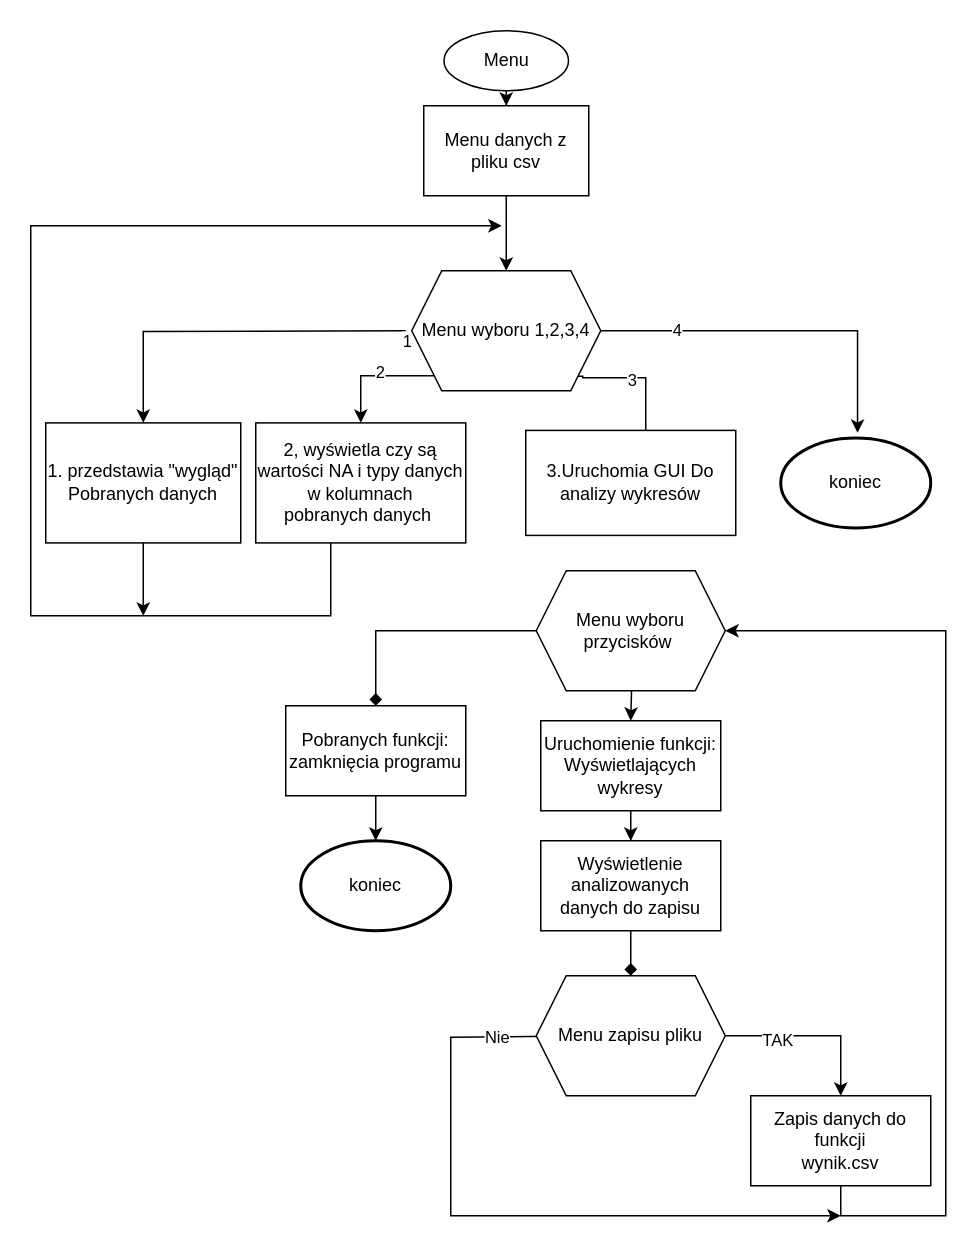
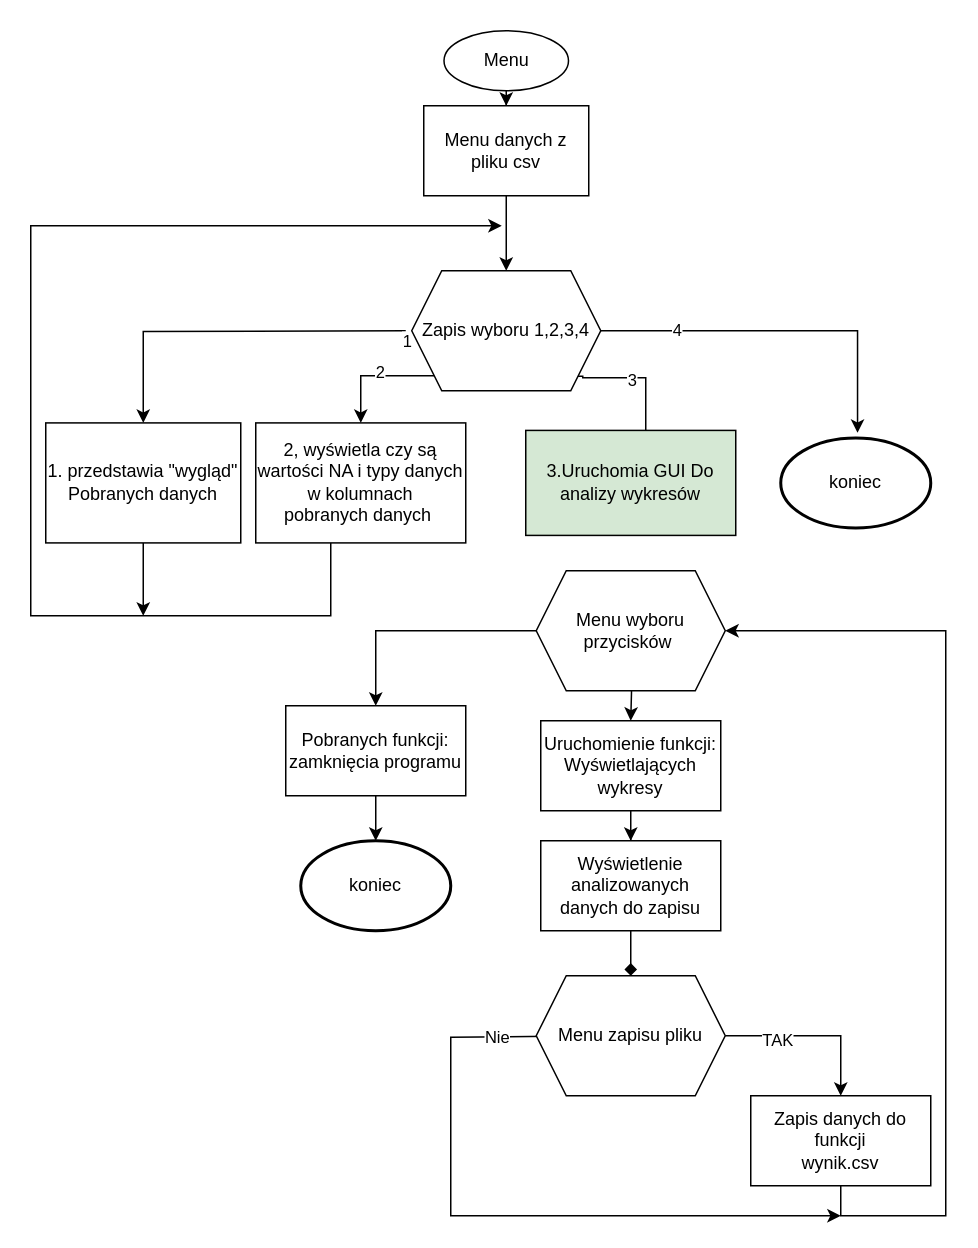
(506, 331) -> (506, 331)
(631, 483) -> (631, 483)
(376, 693) -> (376, 694)
